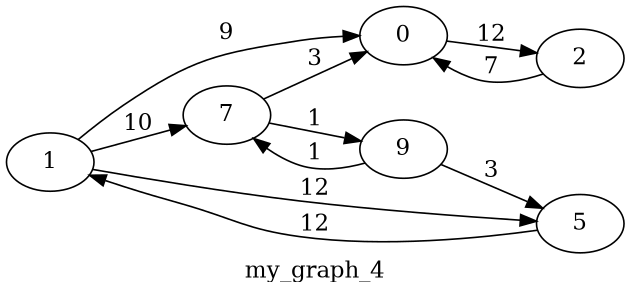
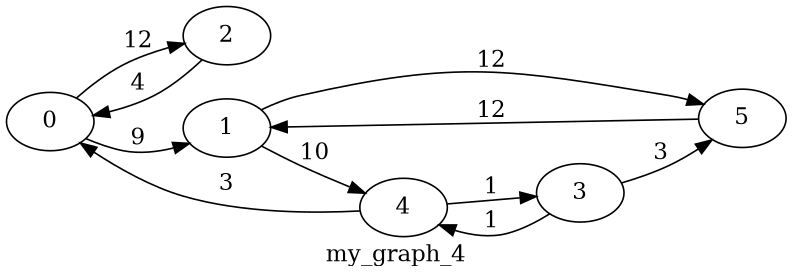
(201, 62) -> (129, 152)
(492, 67) -> (139, 83)
(227, 115) -> (404, 207)
(404, 149) -> (580, 193)
